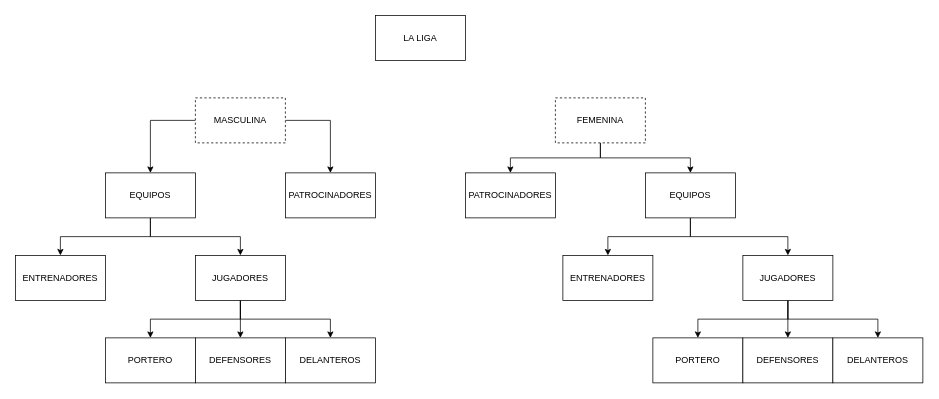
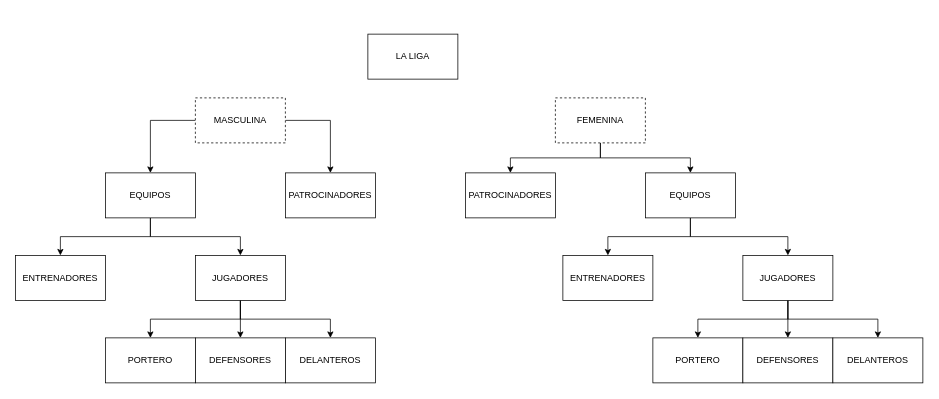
(420, 38) -> (413, 57)
